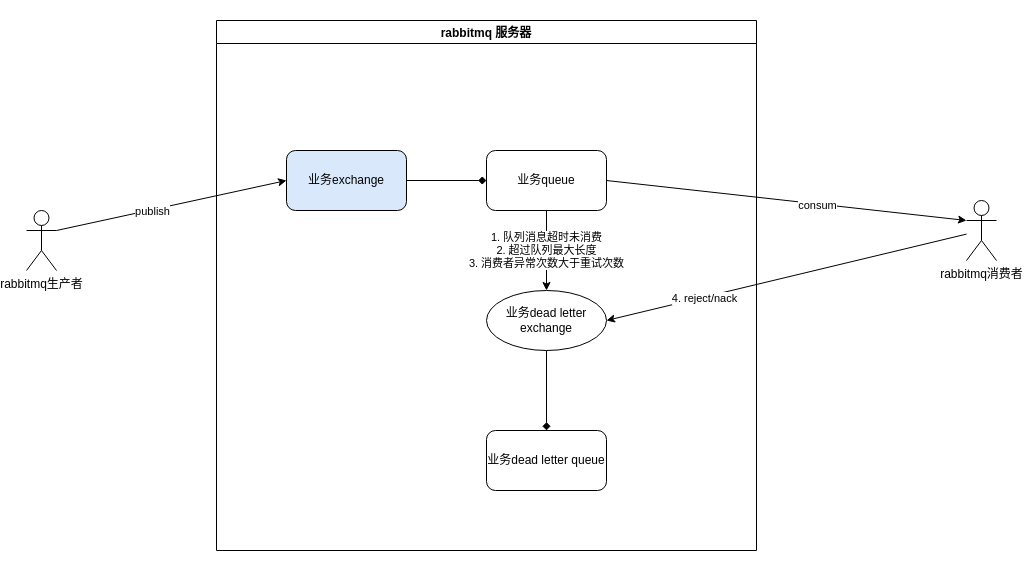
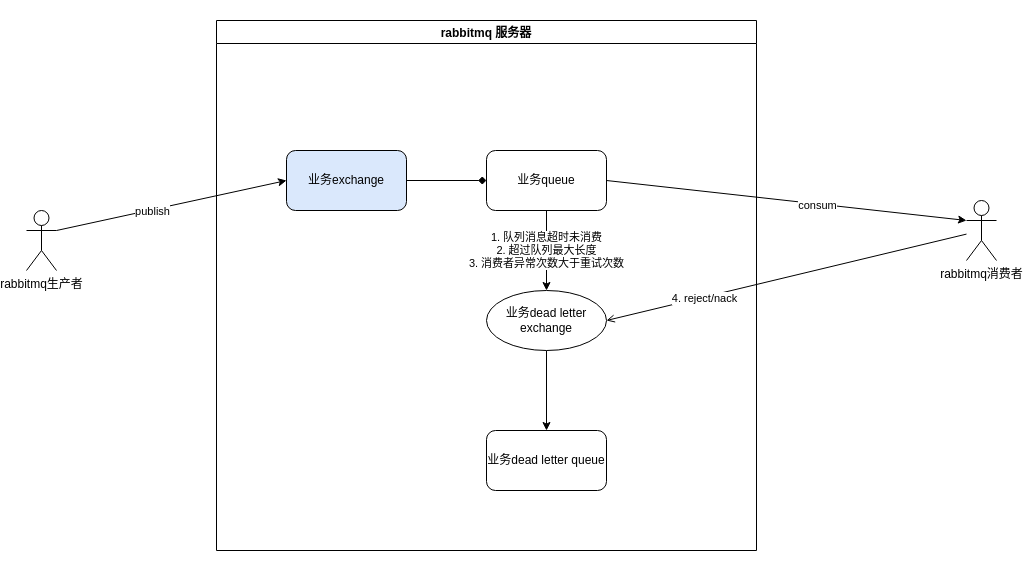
(614, 319) -> (613, 319)
(547, 422) -> (547, 422)
